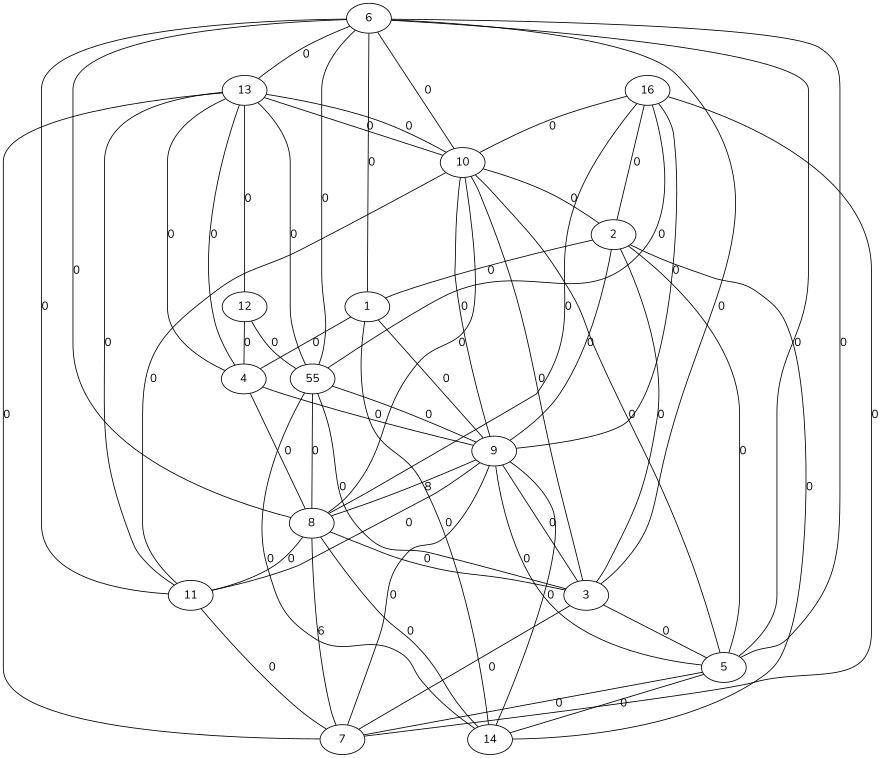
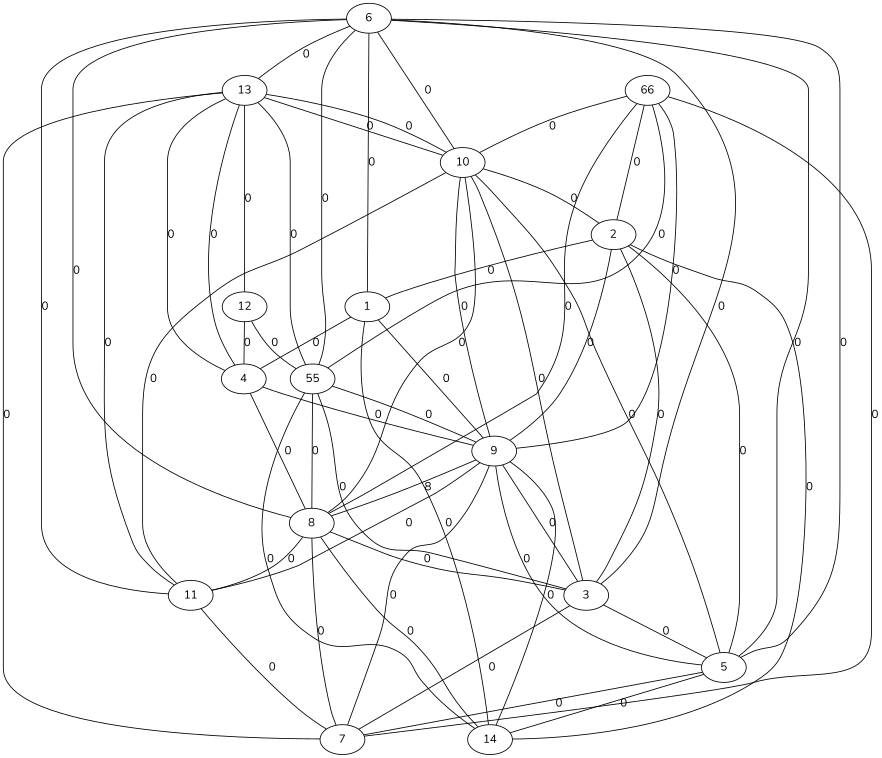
(648, 90) -> (648, 90)
(321, 631) -> (321, 631)
